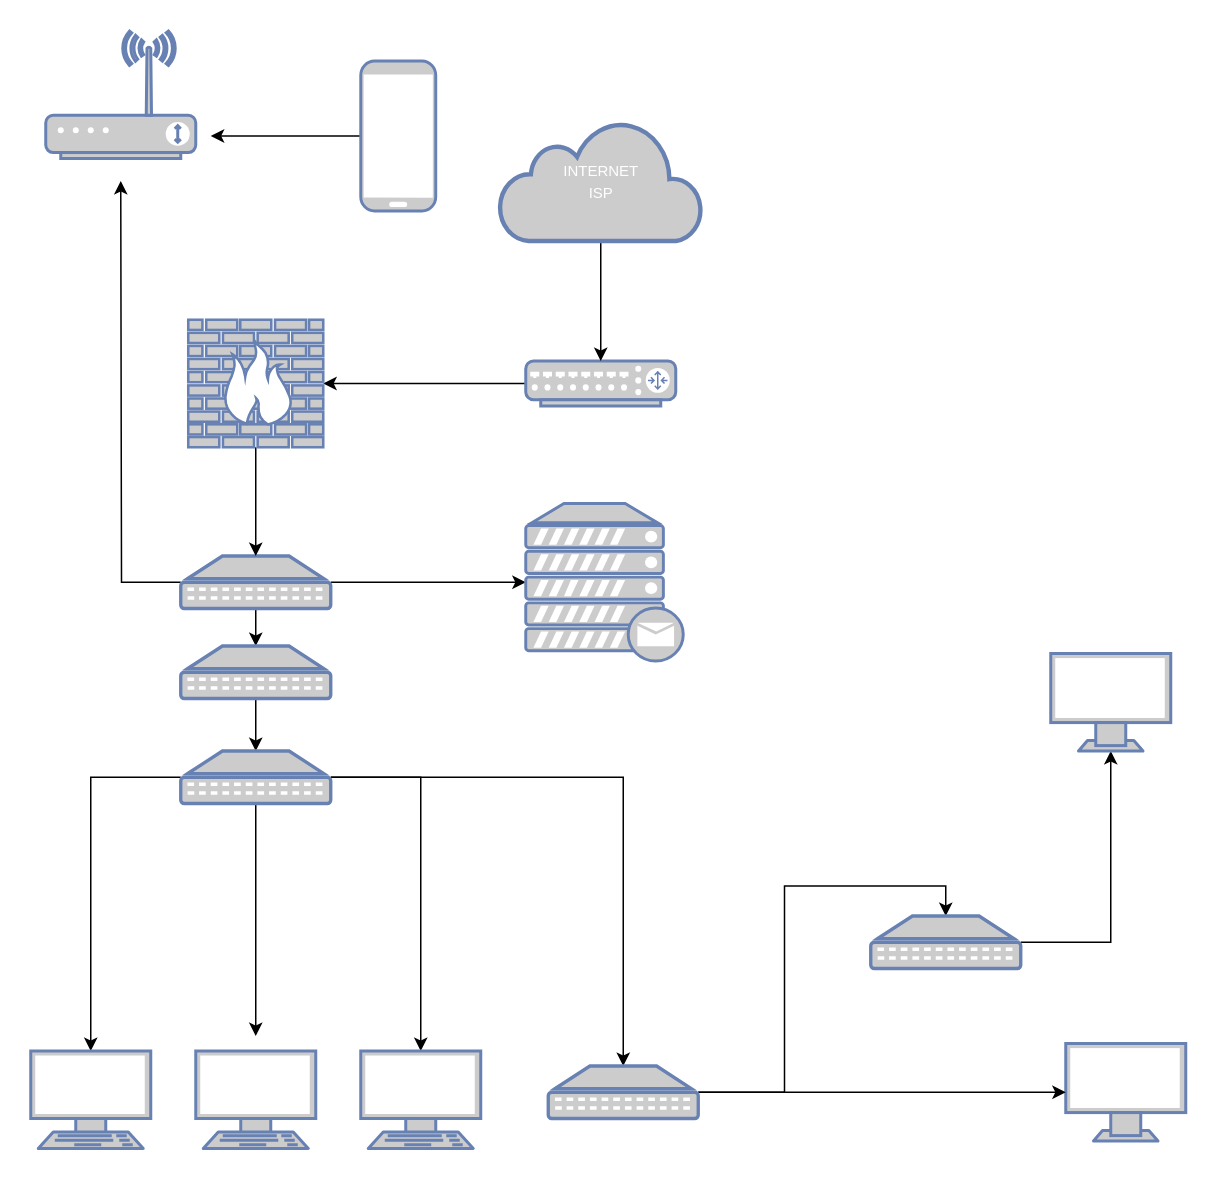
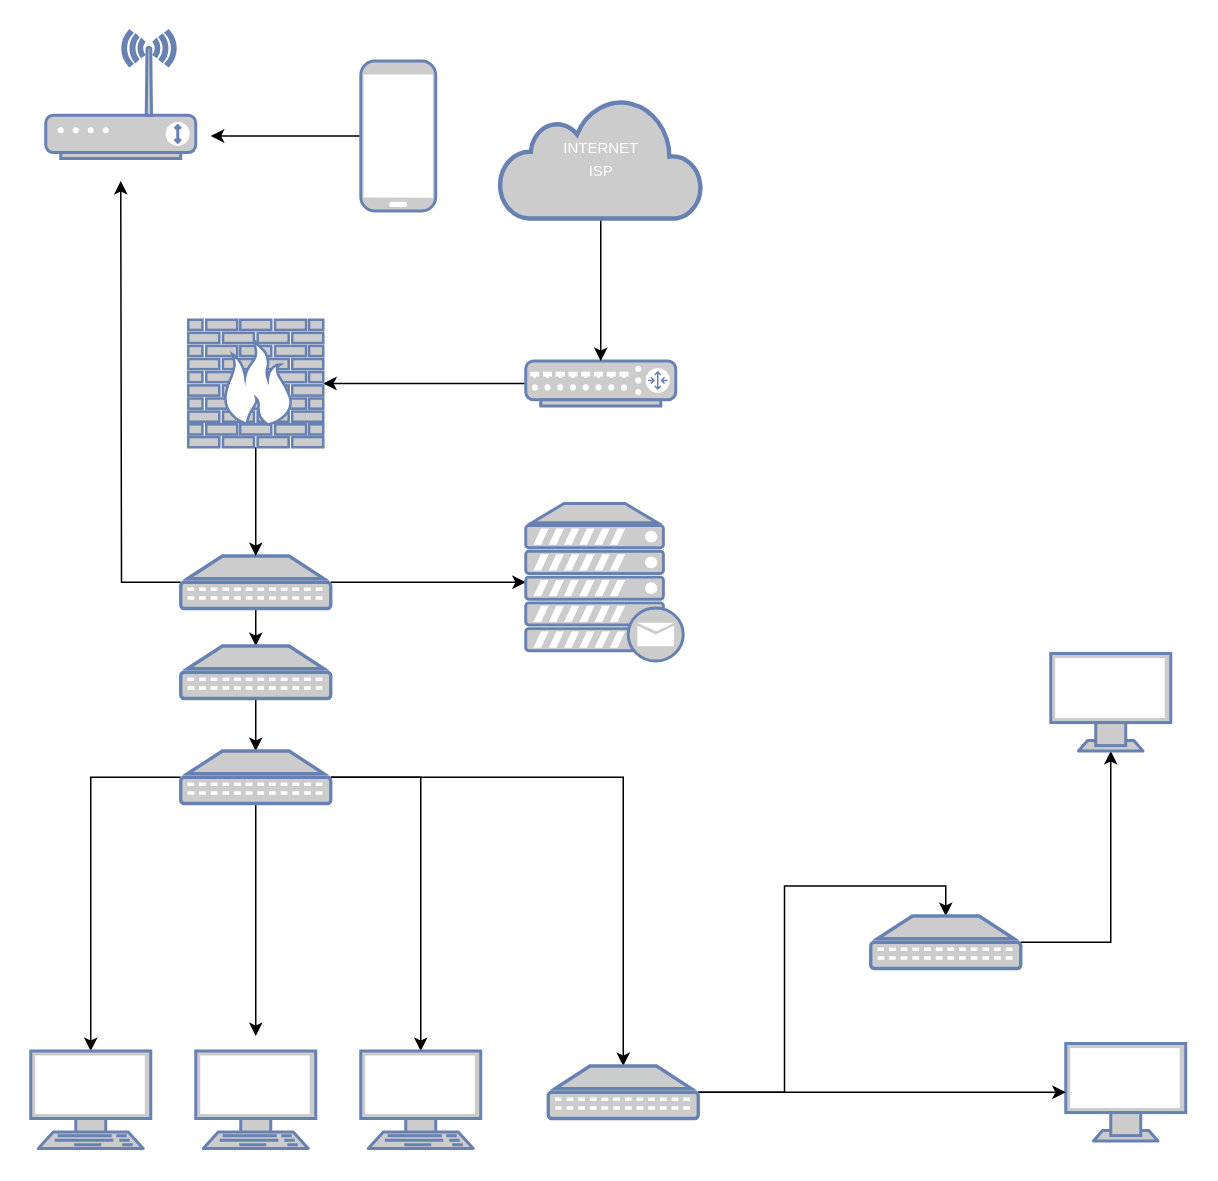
(601, 181) -> (601, 158)
